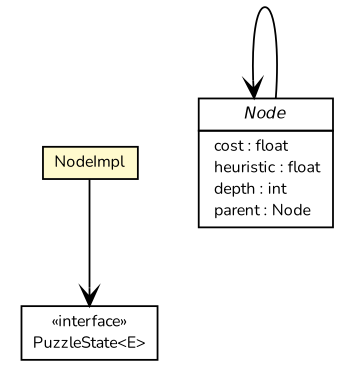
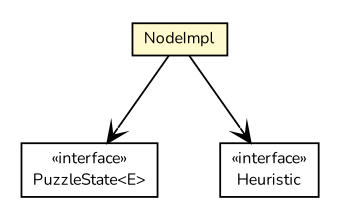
(265, 163) -> none
none -> (269, 170)
